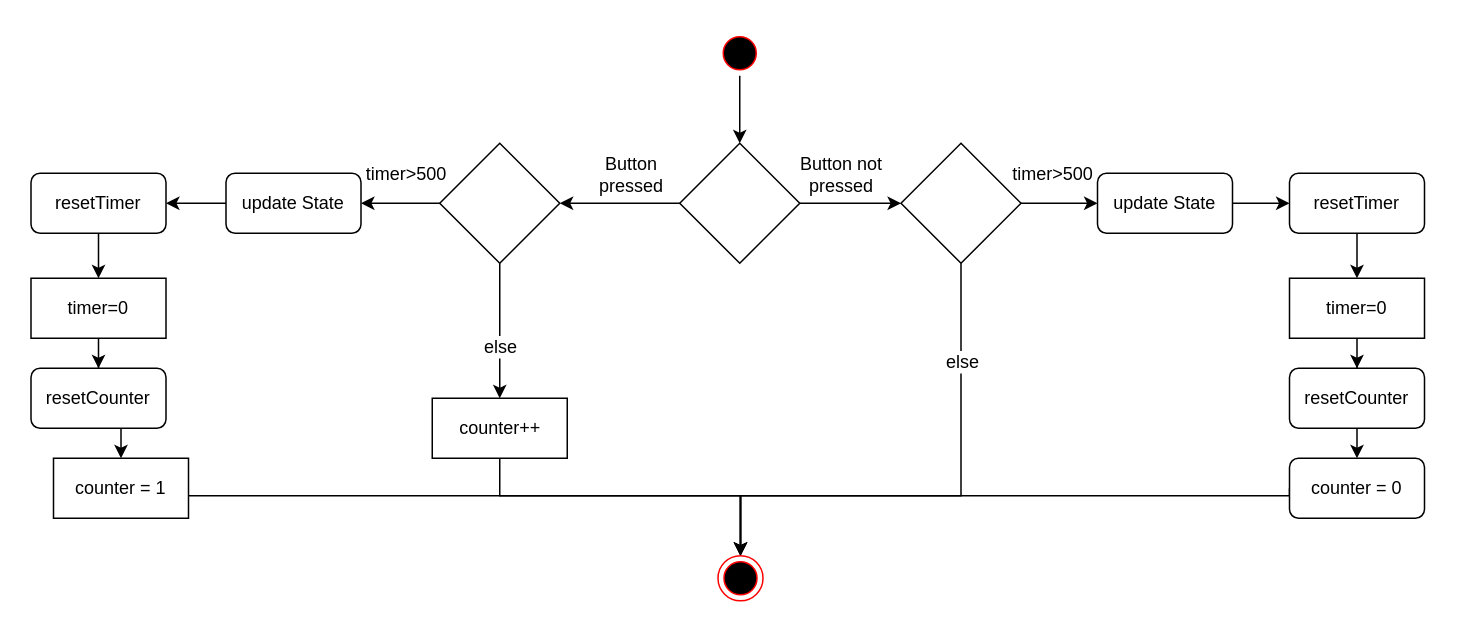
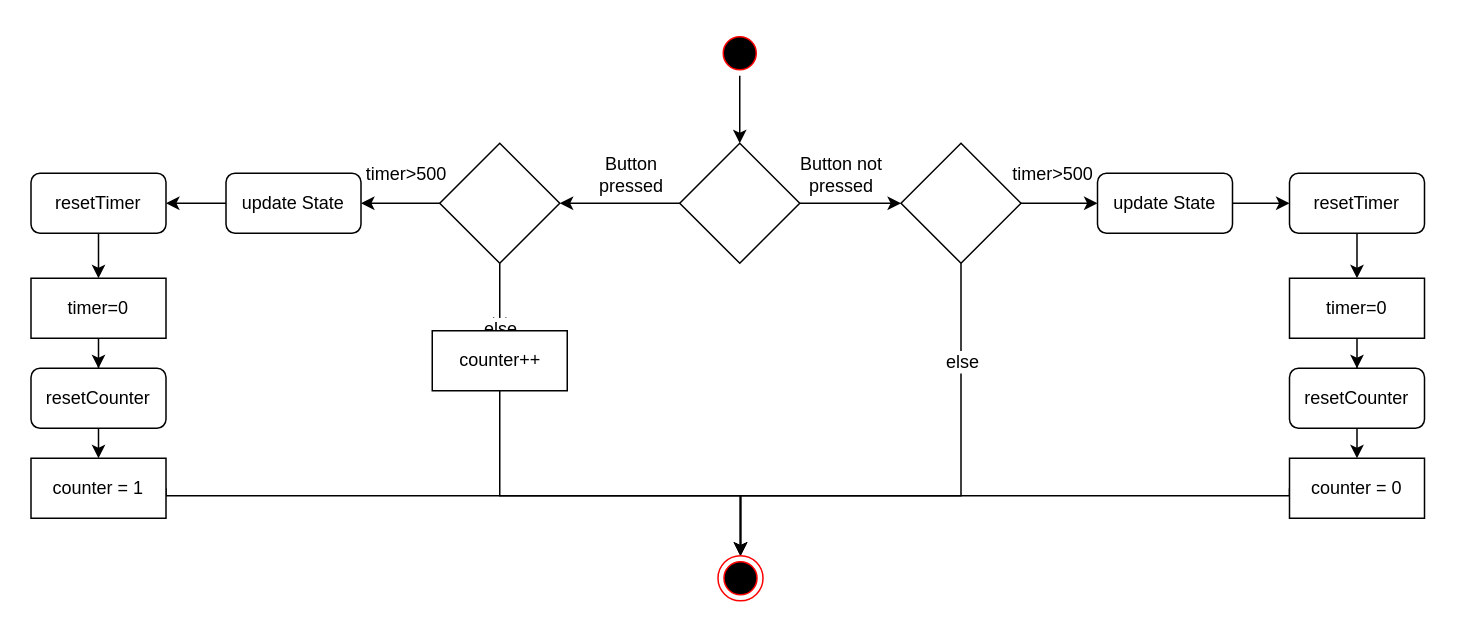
(500, 428) -> (500, 361)
(121, 488) -> (98, 488)
(1357, 488) -> (1357, 488)
